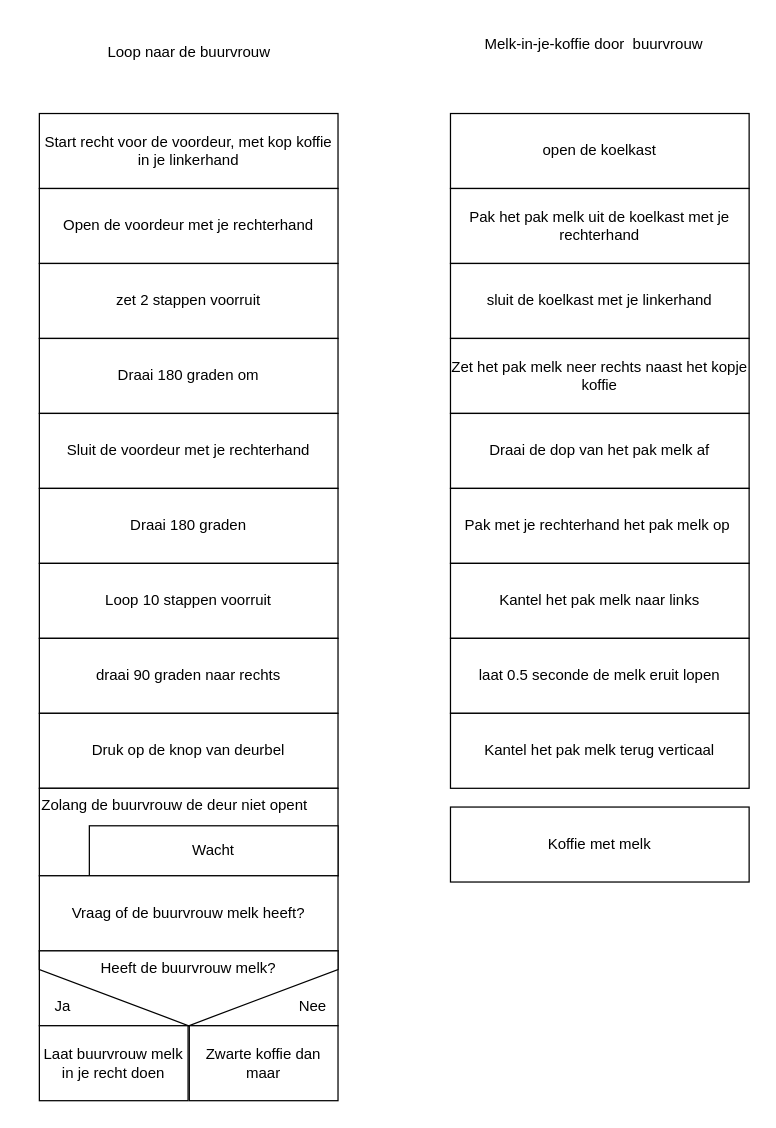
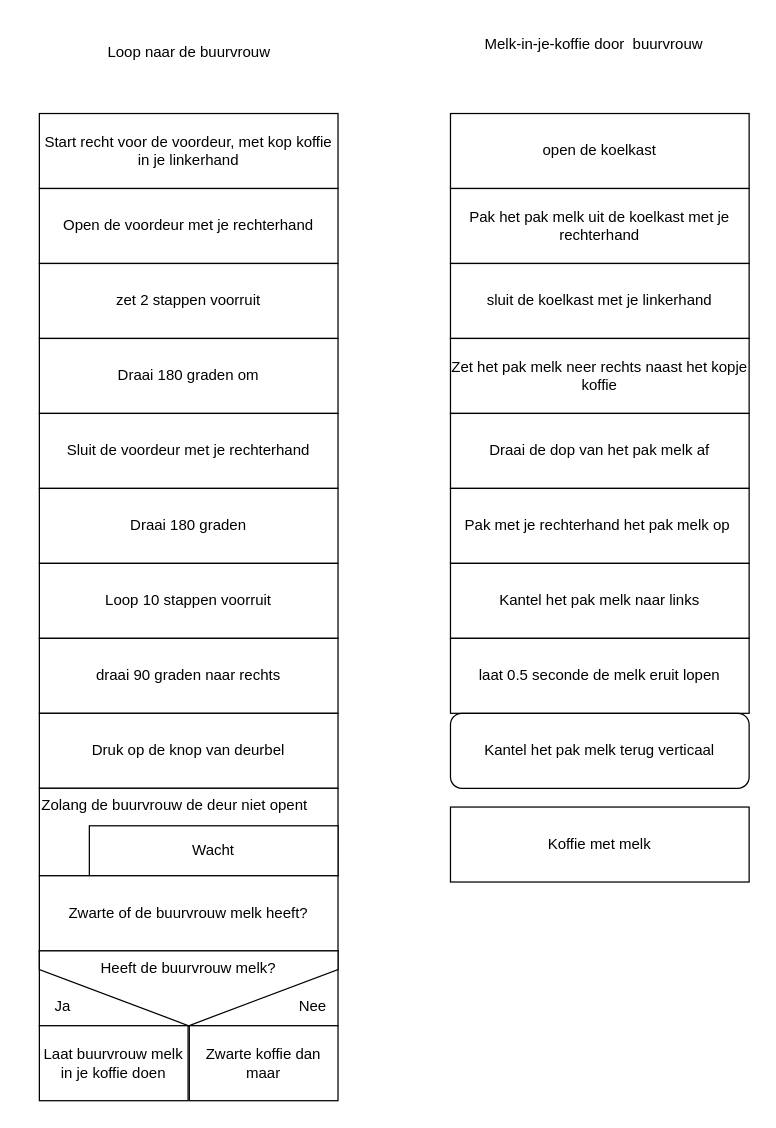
(600, 751) -> (600, 751)
(189, 913) -> (189, 913)
(114, 1063) -> (114, 1063)
